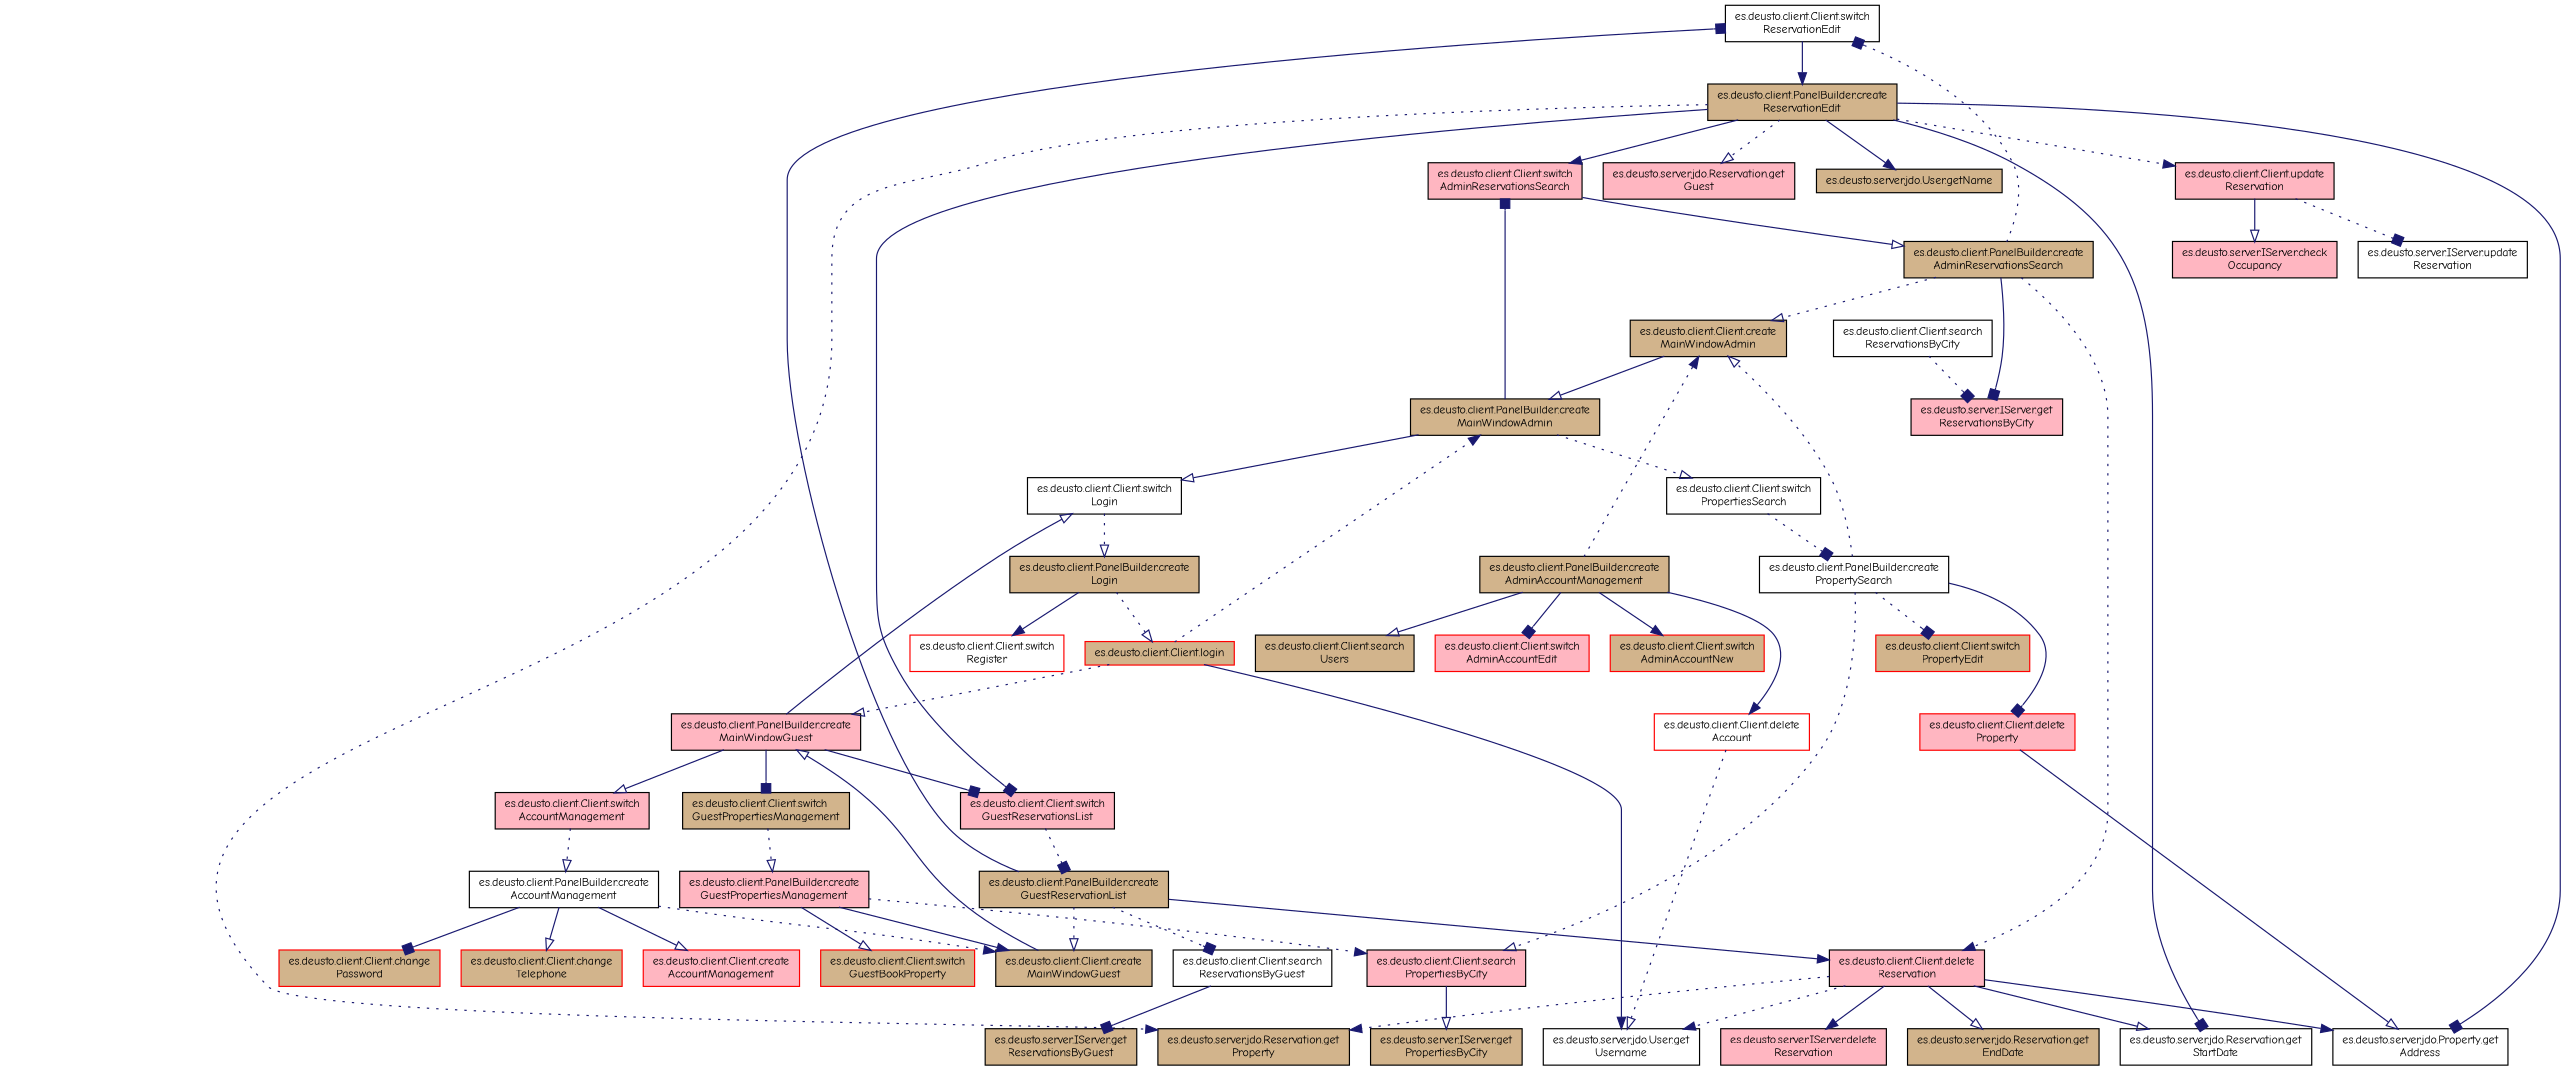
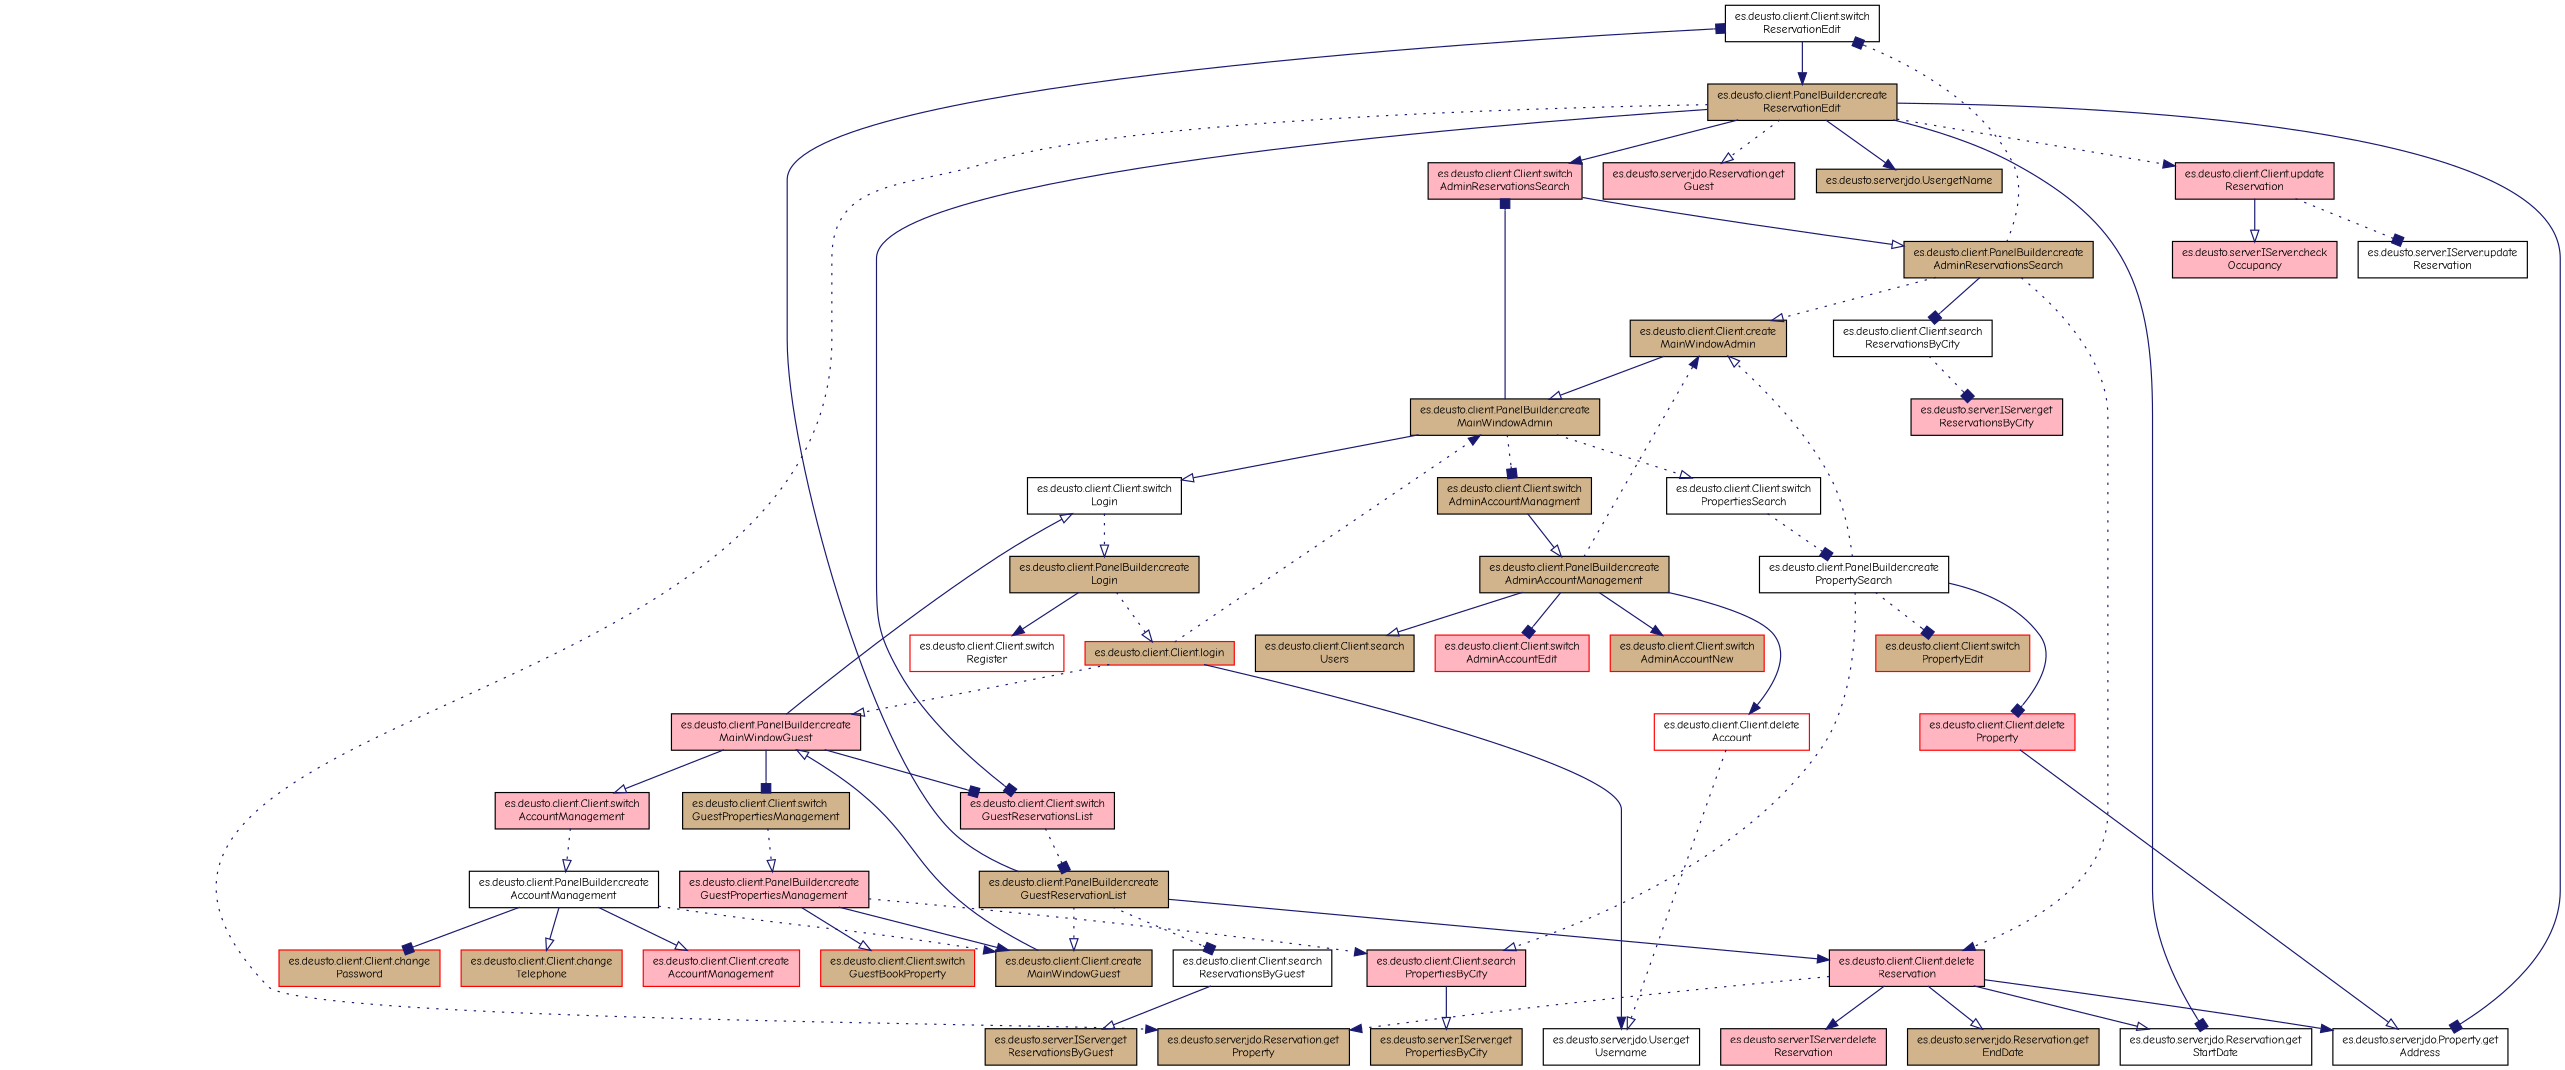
(2004, 333) -> (1960, 295)
none -> (1514, 496)
(1162, 1005) -> (1162, 1005)
(1770, 1006) -> none
